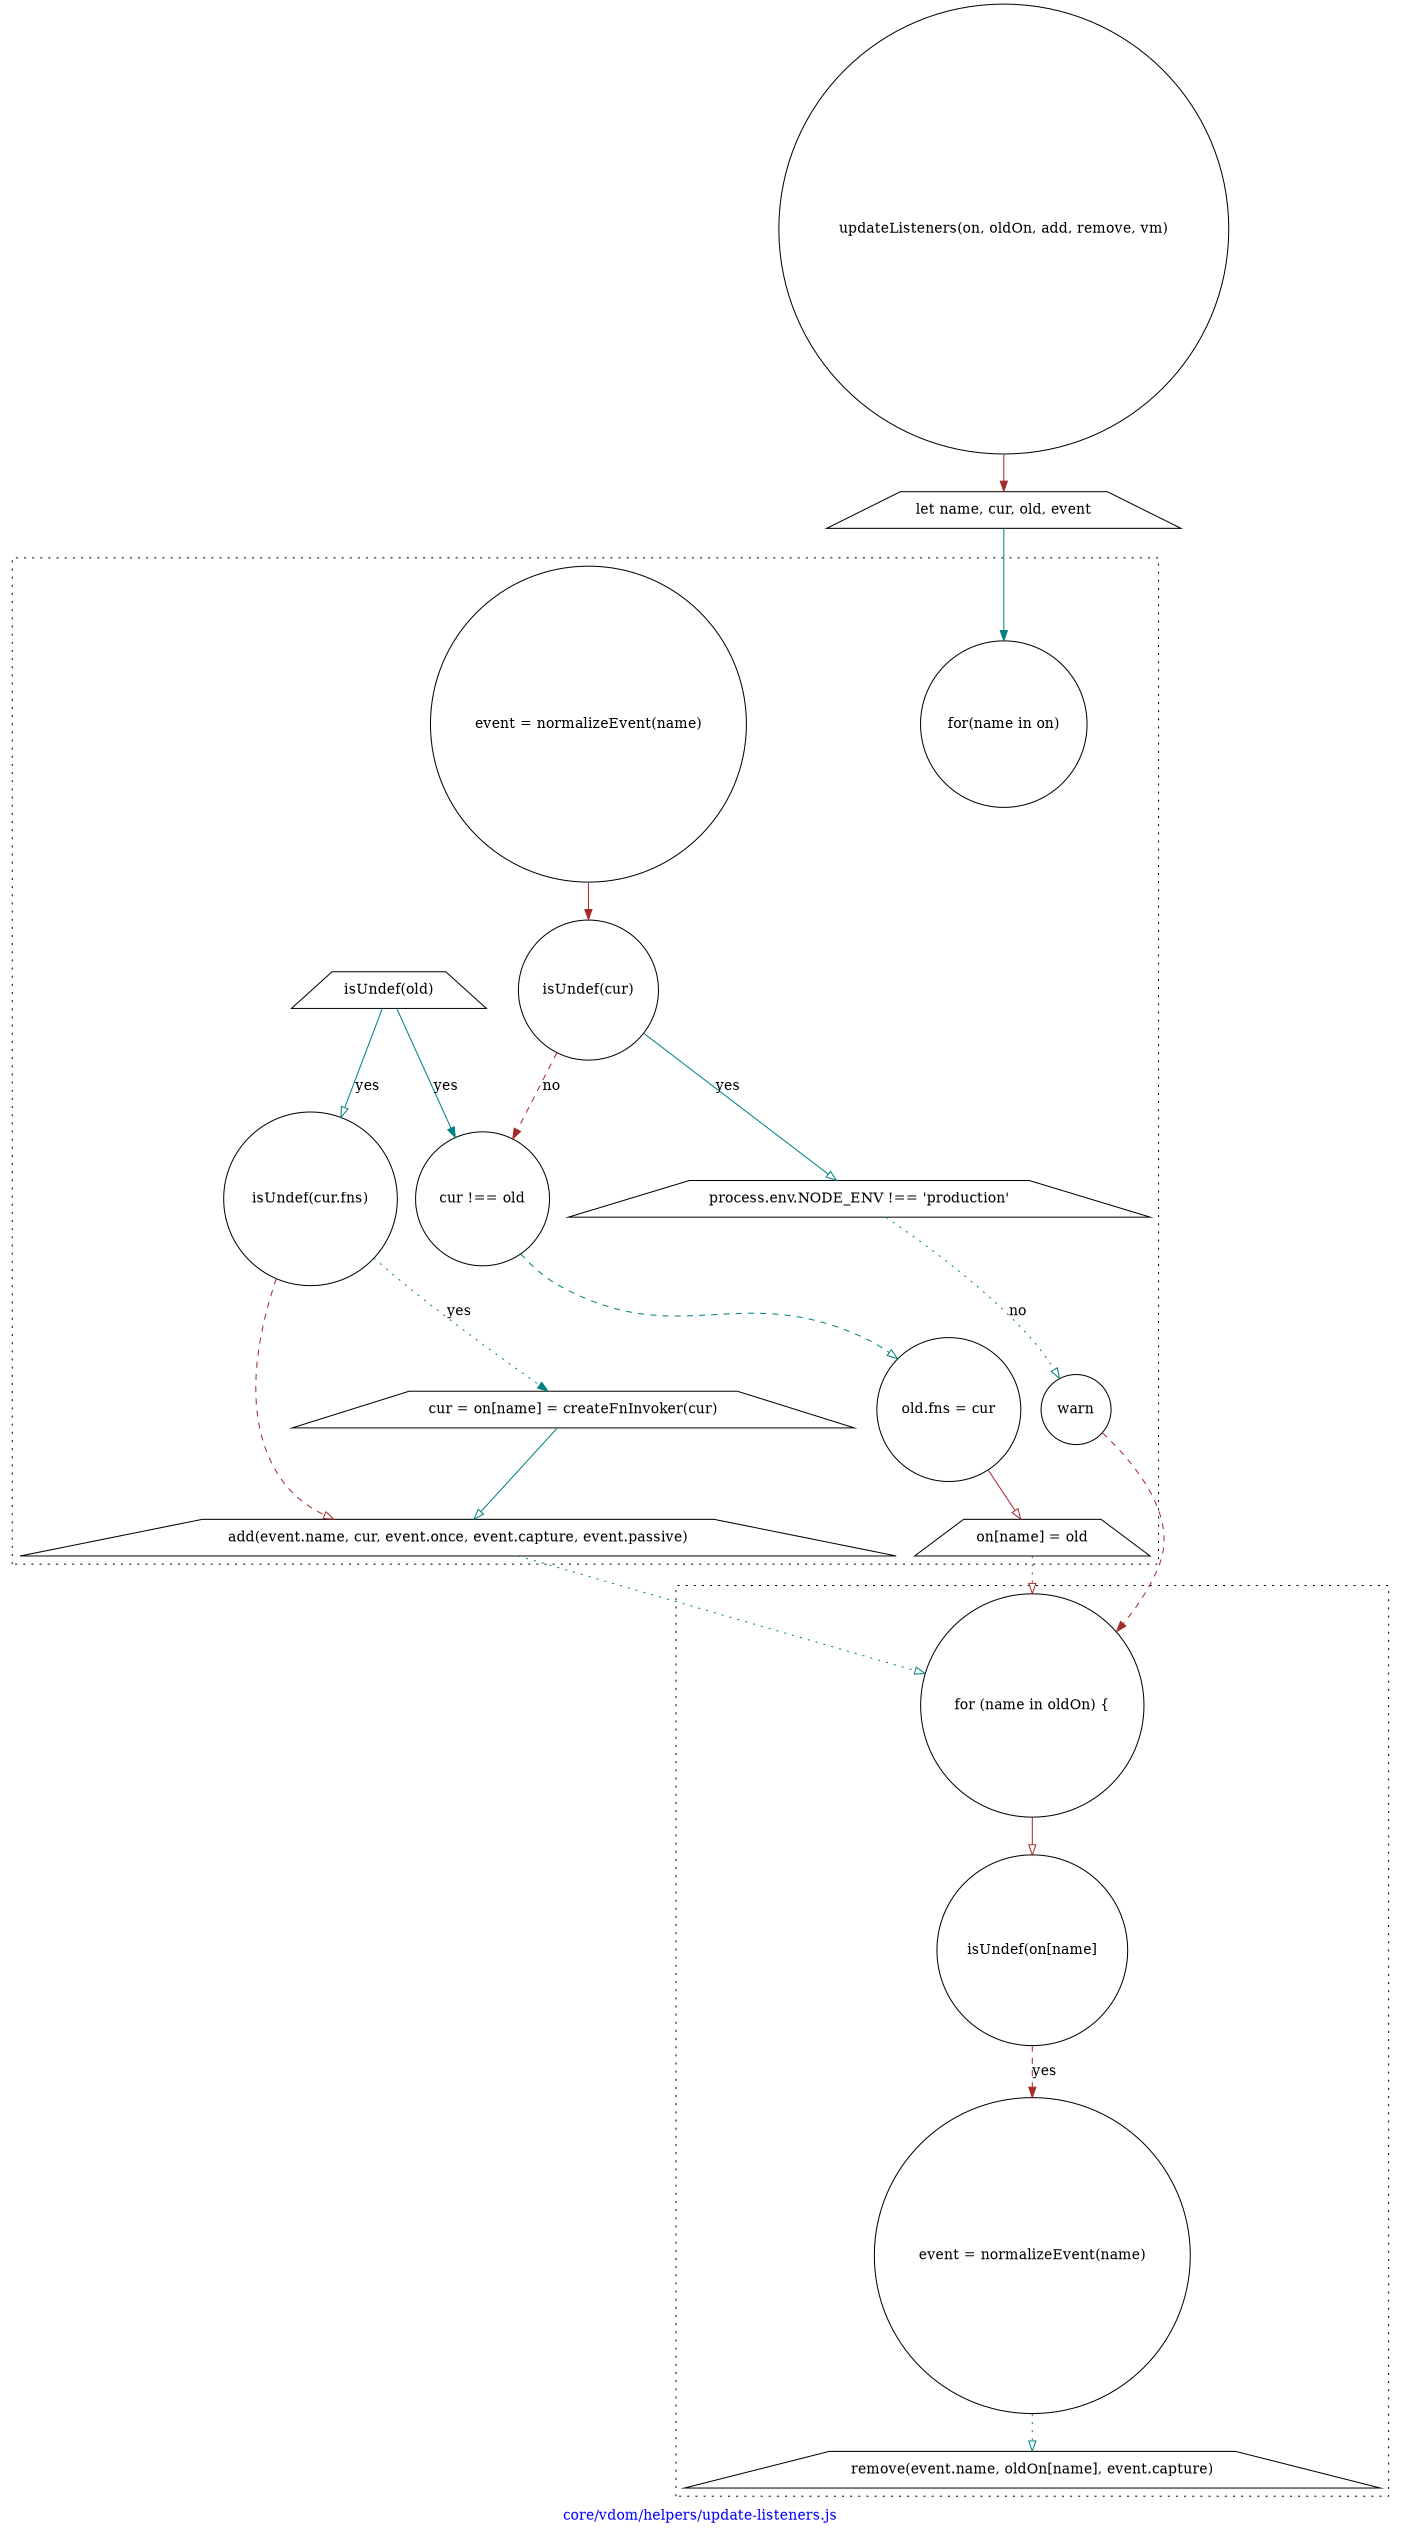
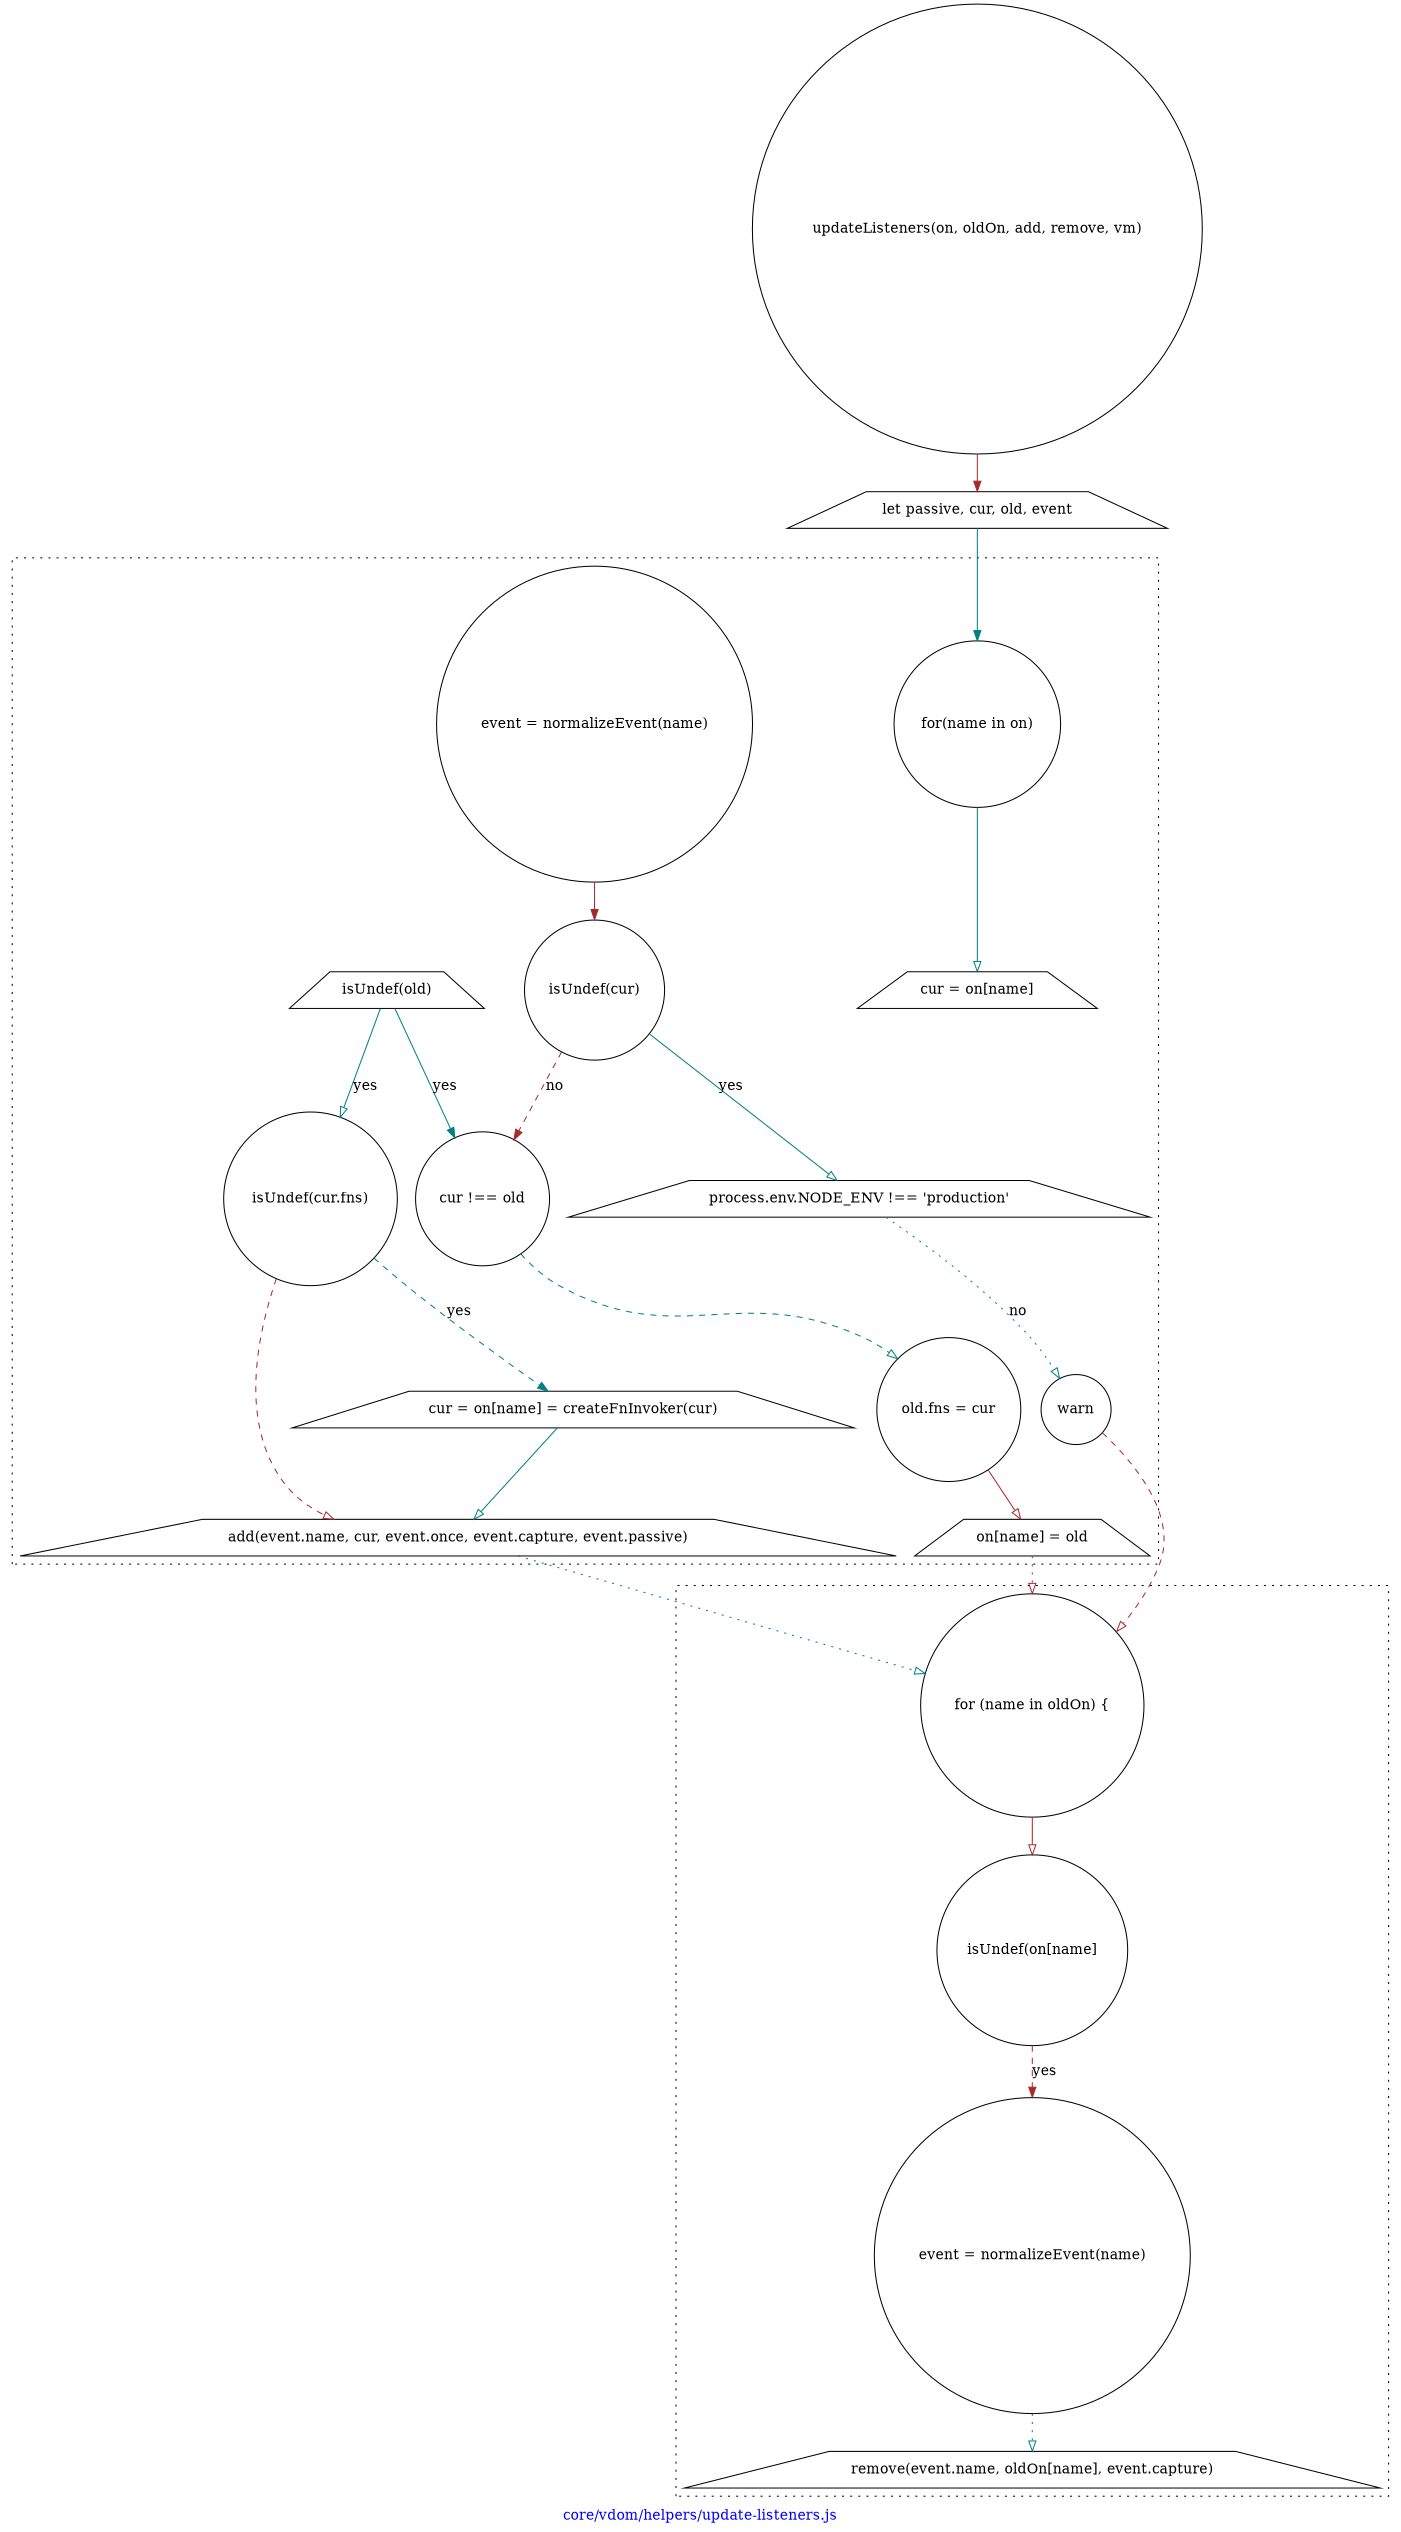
(1004, 510) -> (977, 510)
none -> (977, 990)
(455, 1324) -> (455, 1324)
(1151, 1493) -> (1151, 1493)
